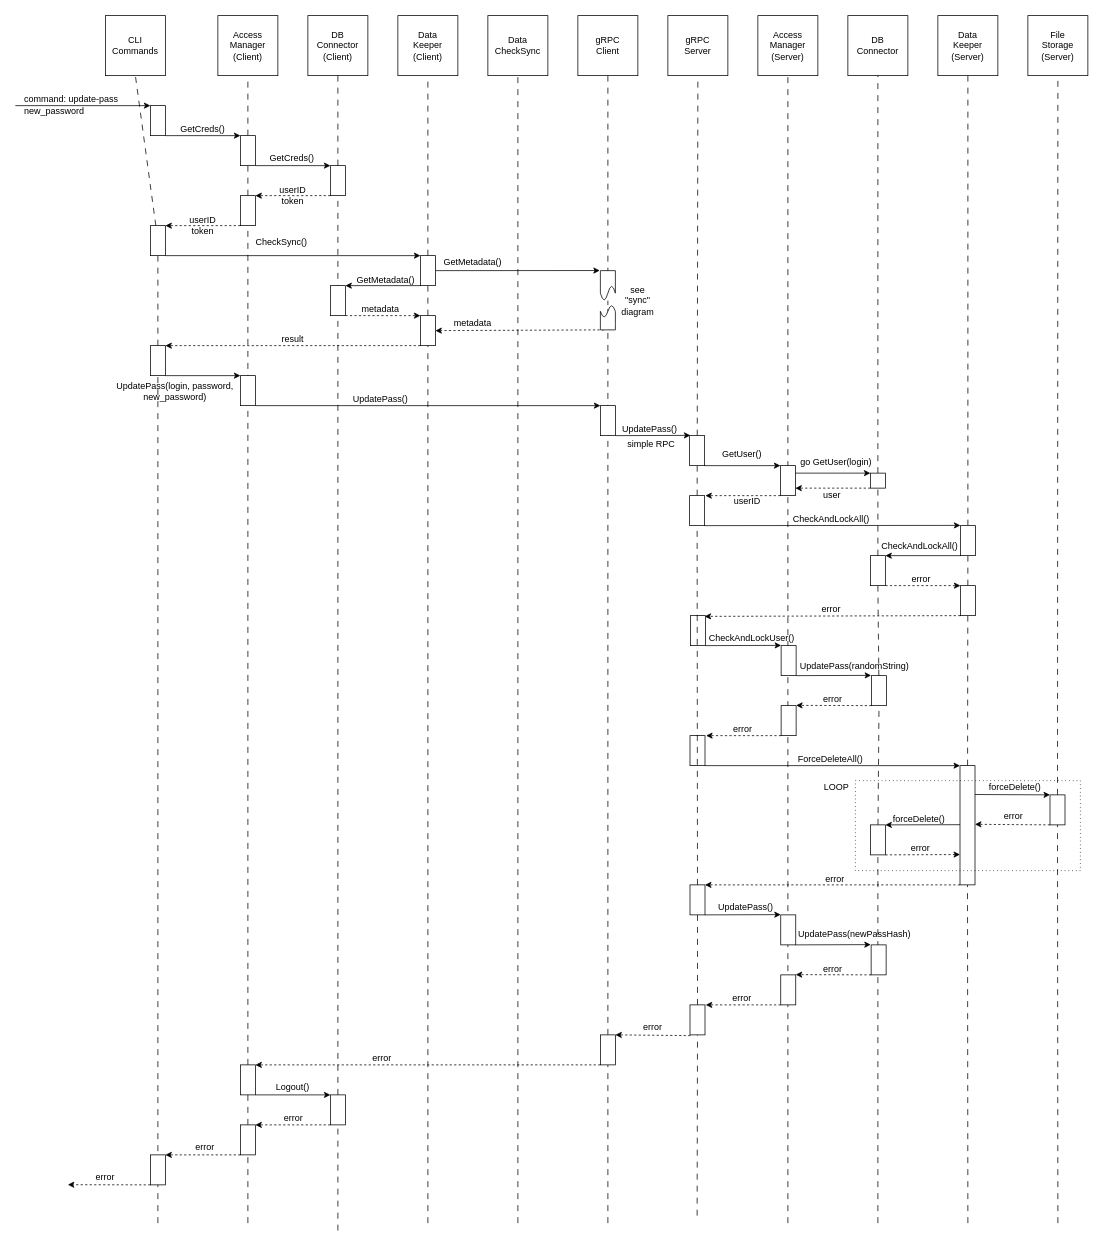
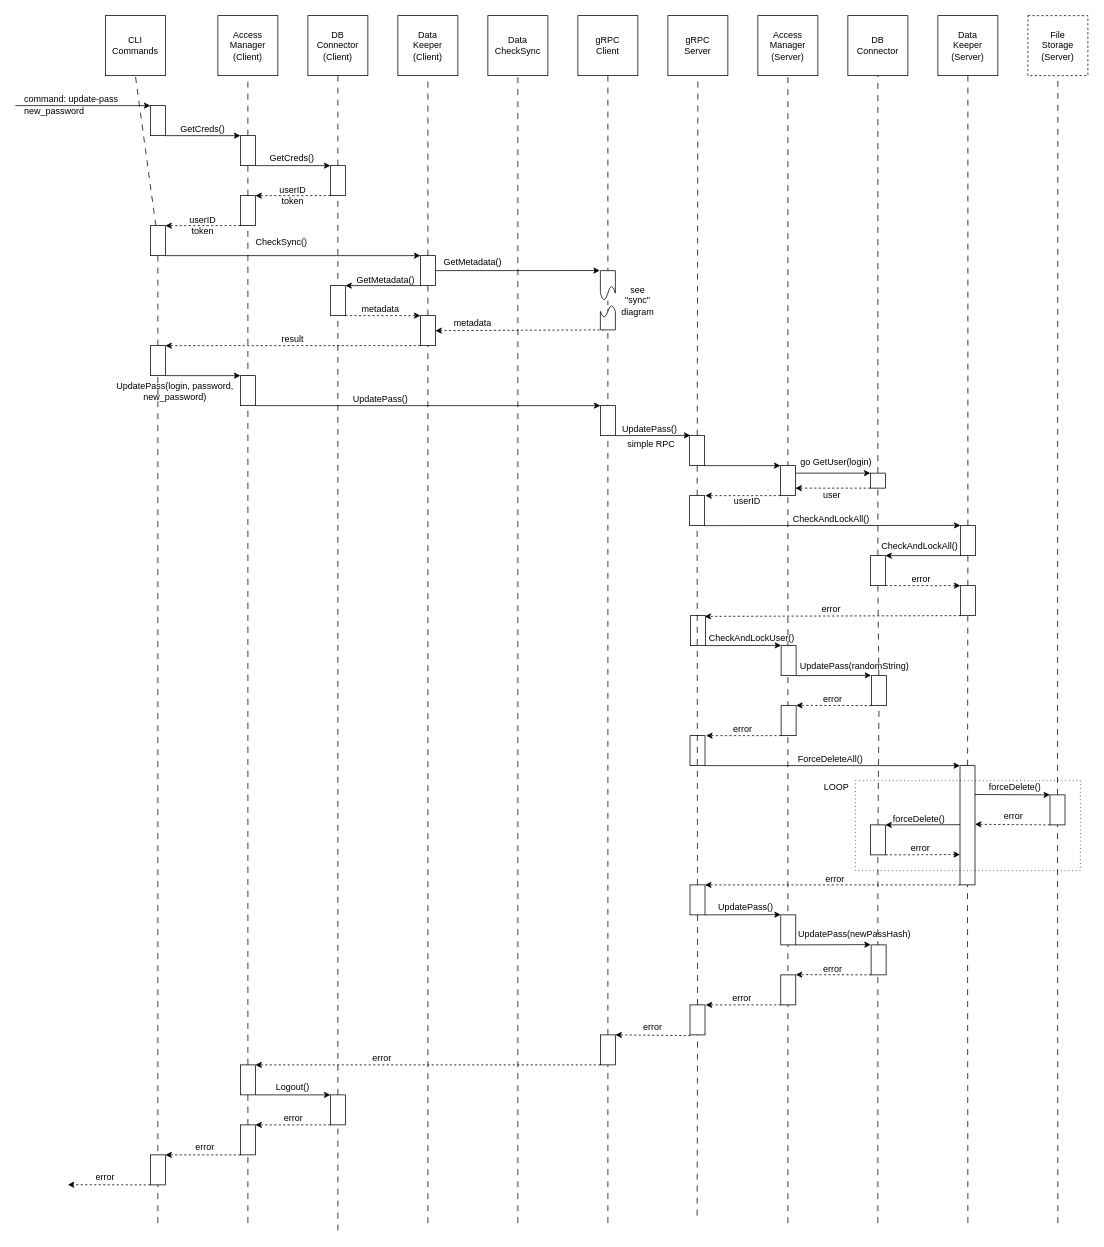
(1058, 45) -> (1058, 45)
(742, 454) -> none
